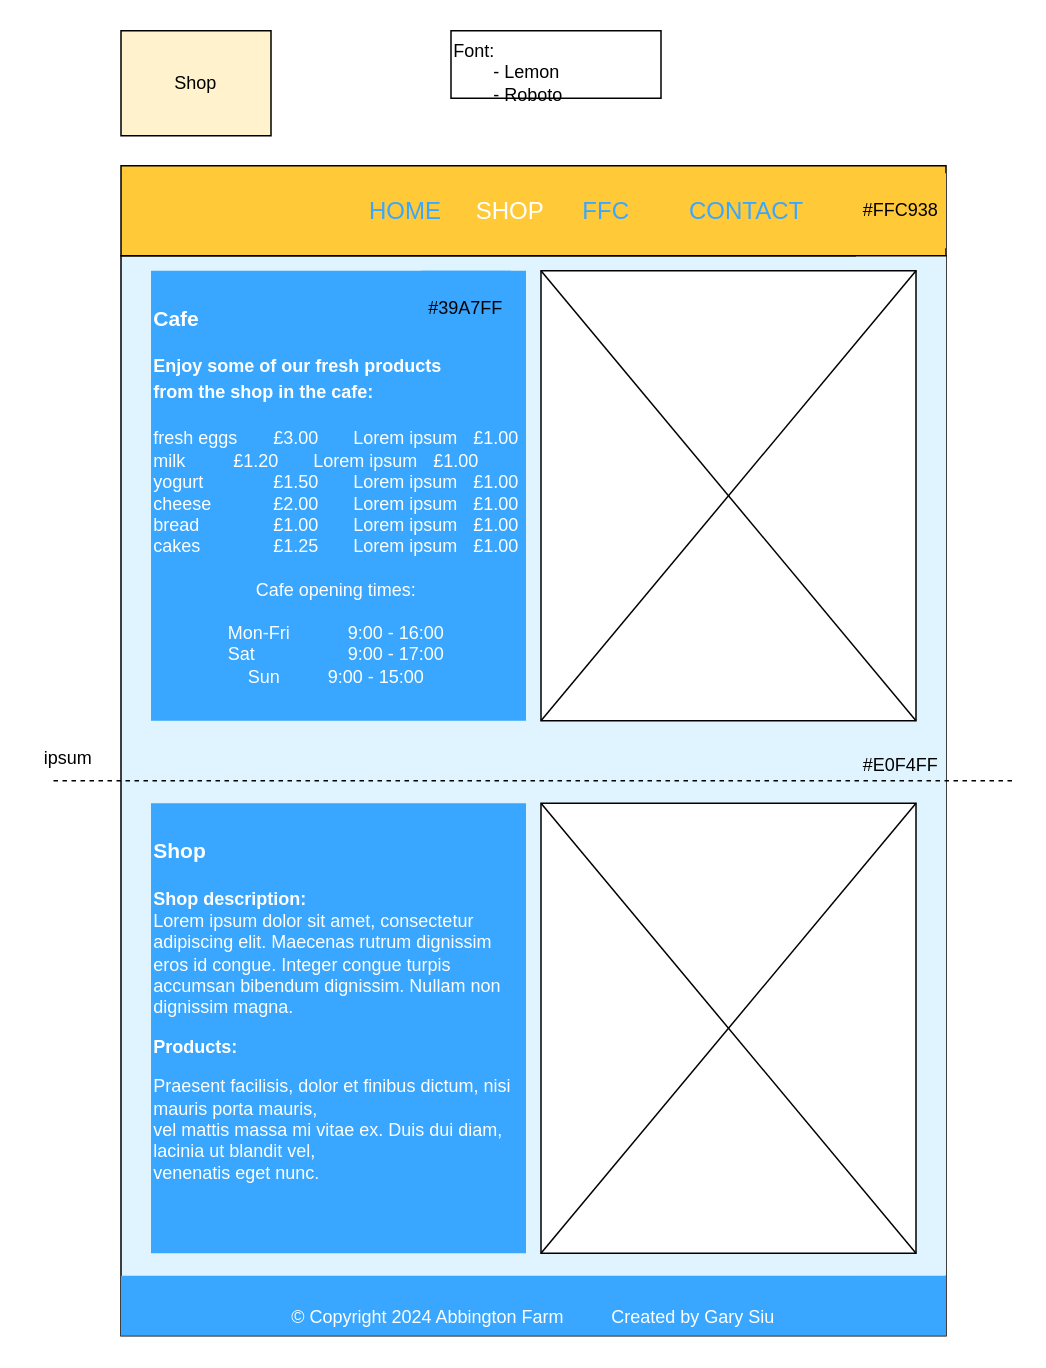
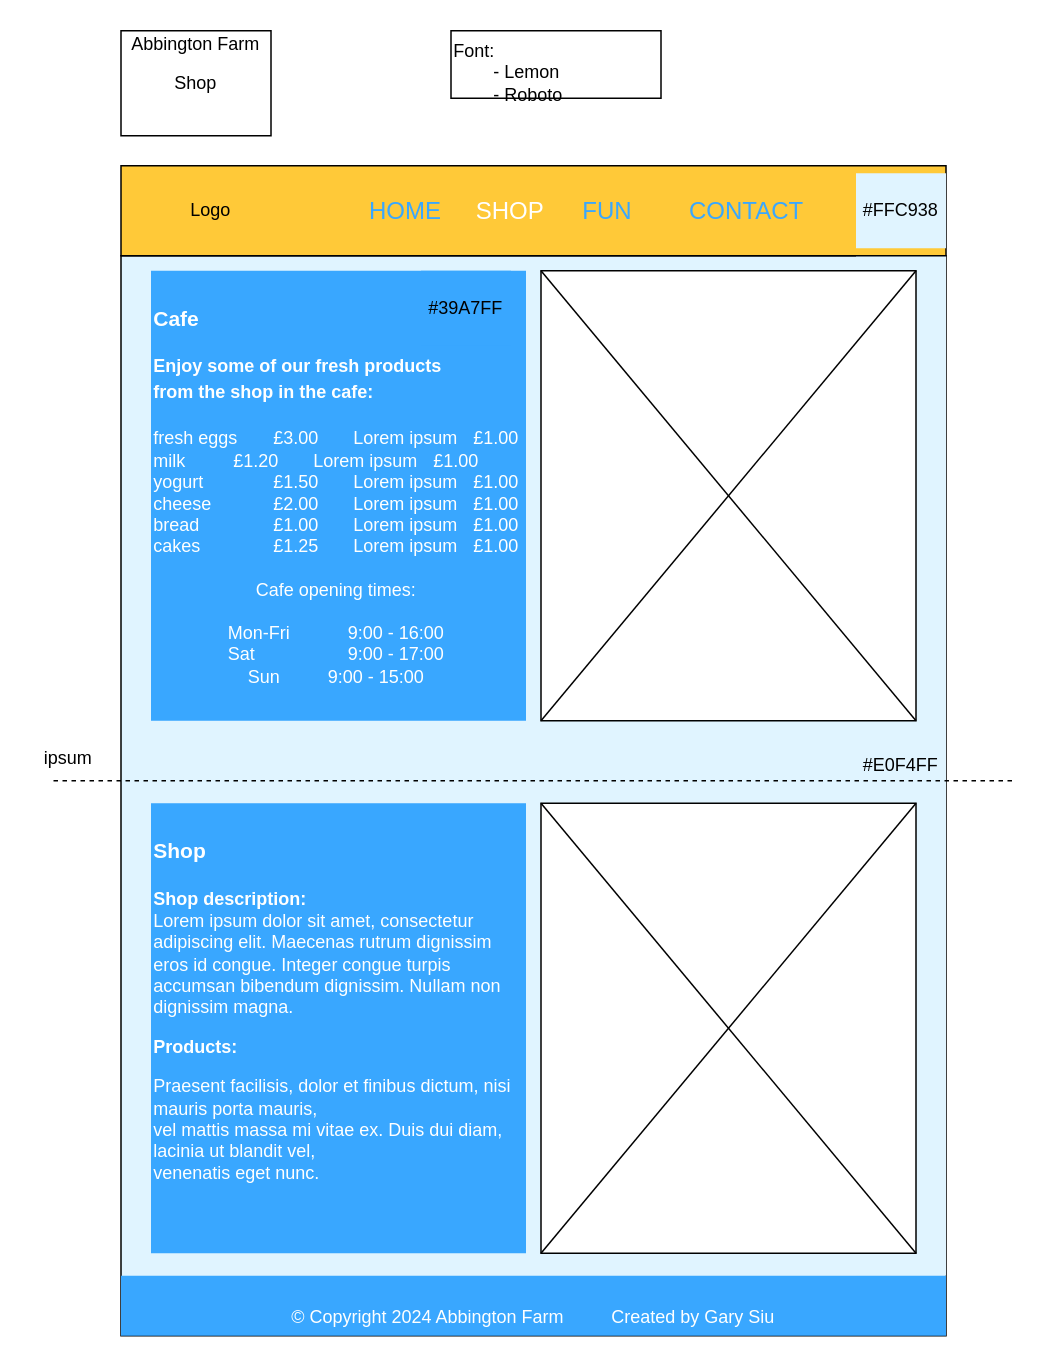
none -> (196, 44)
(196, 83) -> (196, 83)
none -> (211, 211)
(533, 211) -> (533, 211)
(901, 211) -> (901, 211)
